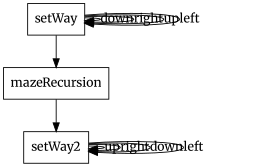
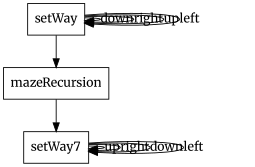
(56, 147) -> (56, 147)
